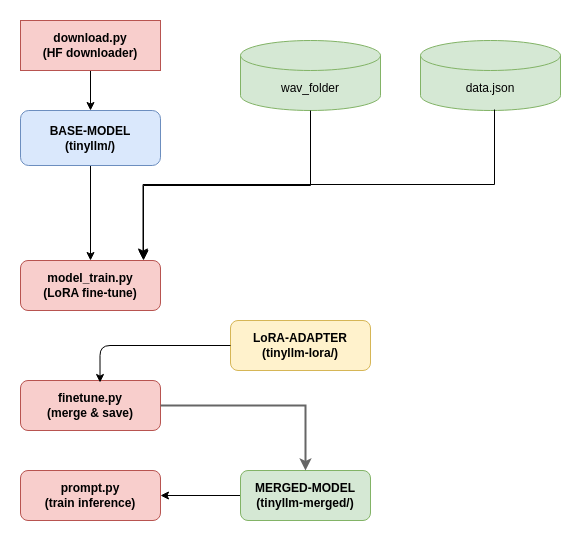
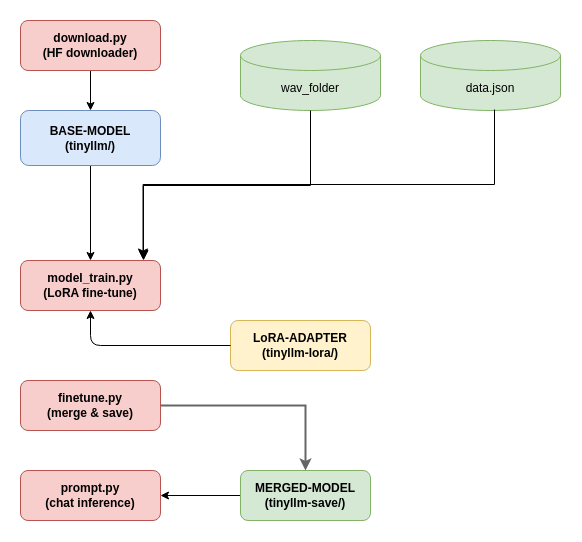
(91, 46) -> (91, 46)
(100, 361) -> (91, 336)
(91, 496) -> (91, 496)
(306, 496) -> (306, 496)
